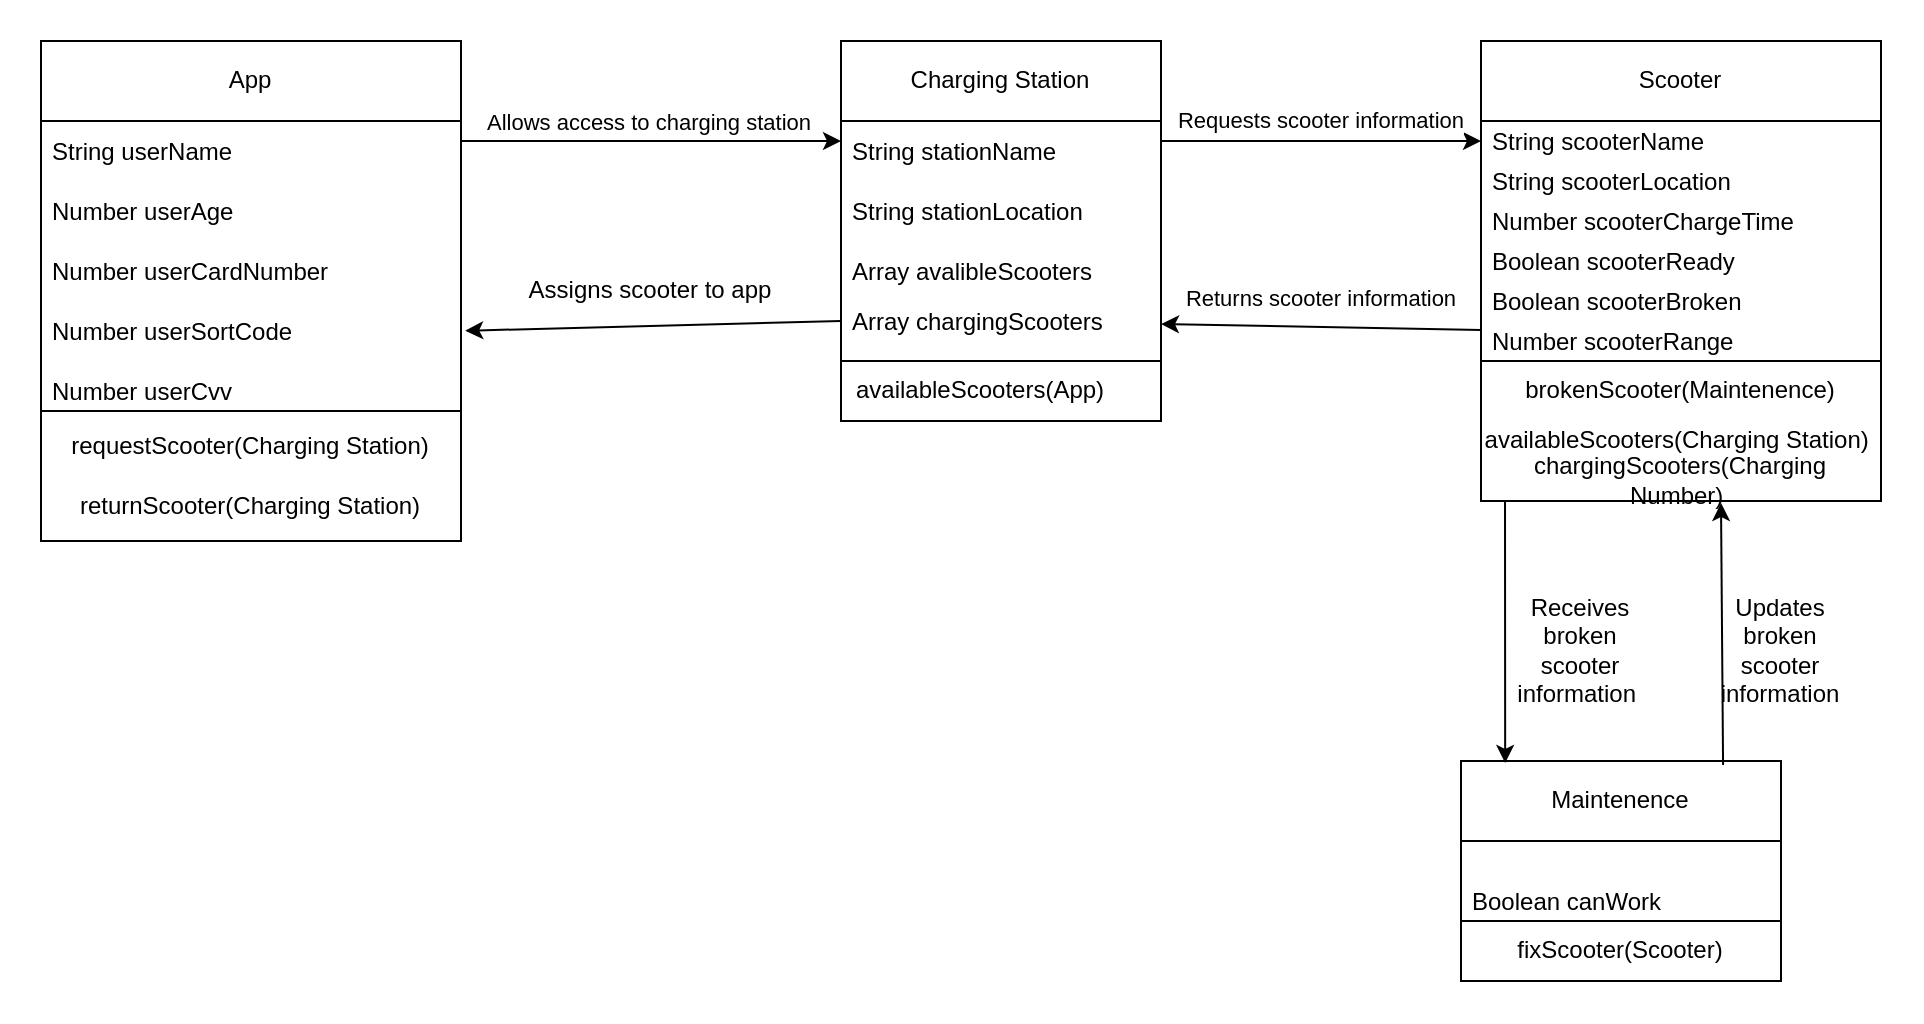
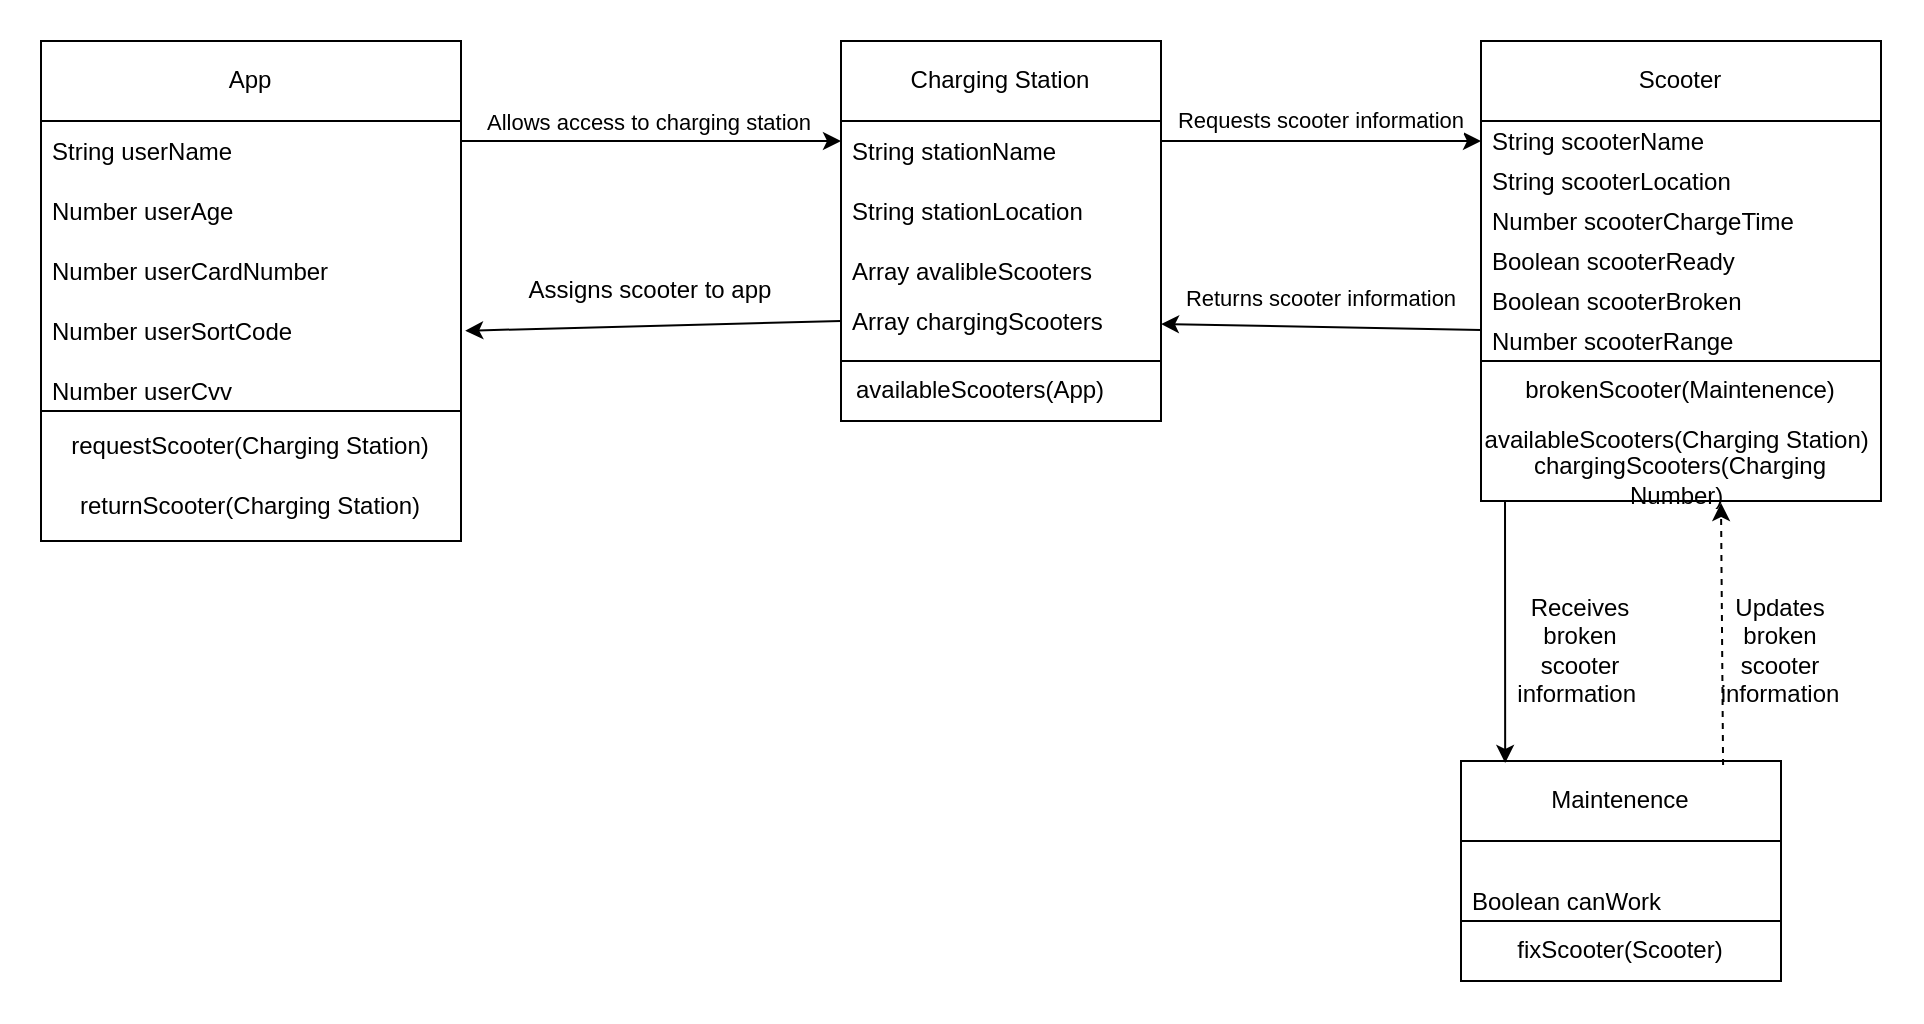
(1722, 638) -> (1722, 638)
